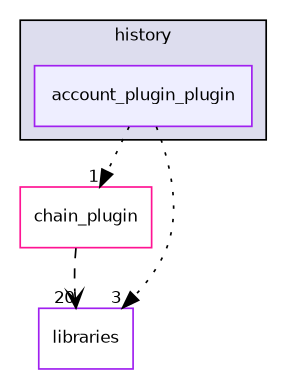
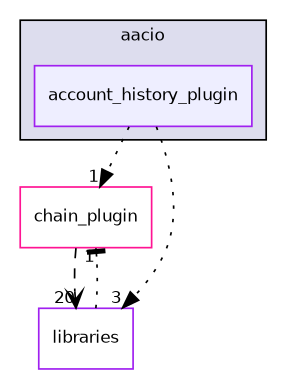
(143, 36) -> (143, 36)
(143, 96) -> (143, 96)
none -> (97, 282)
